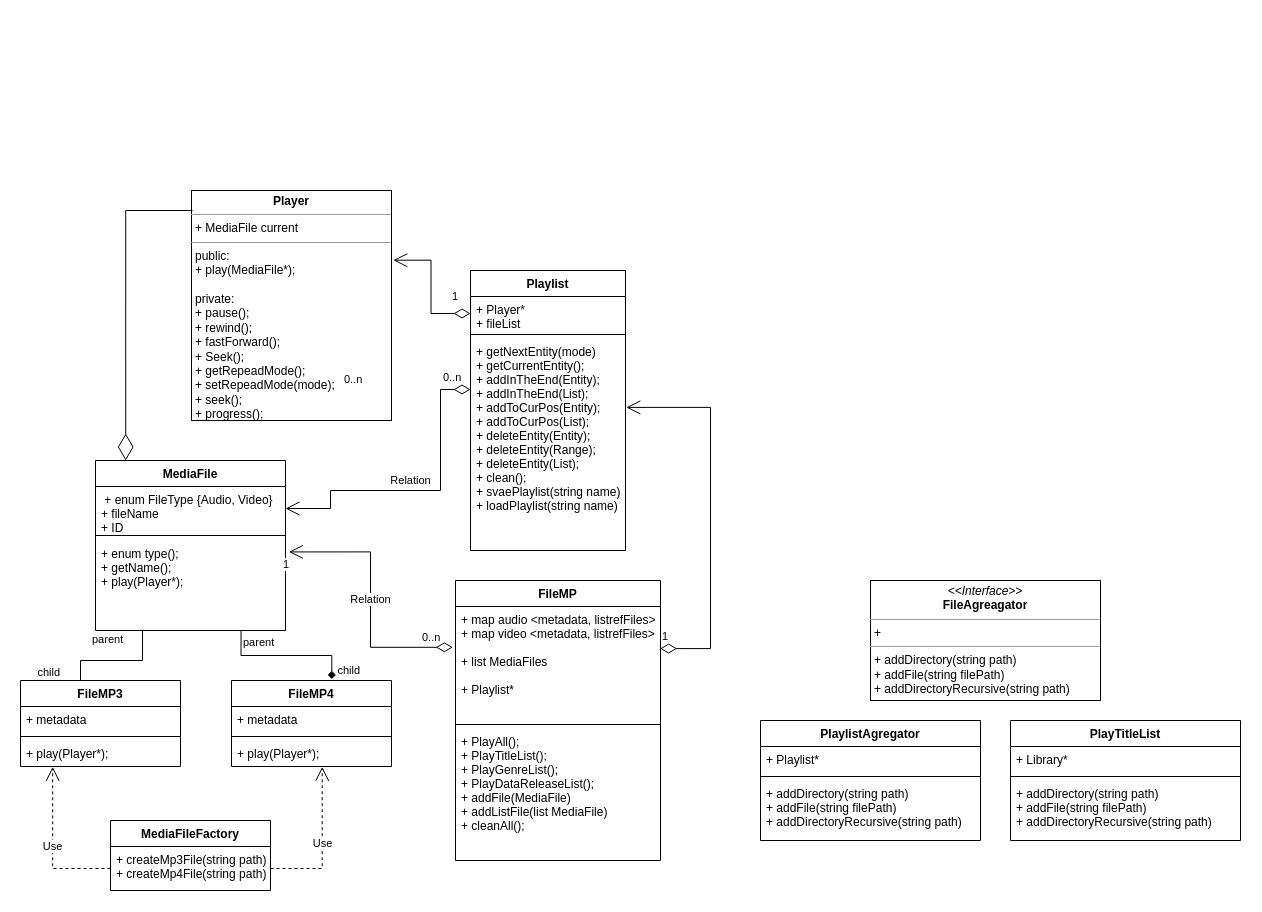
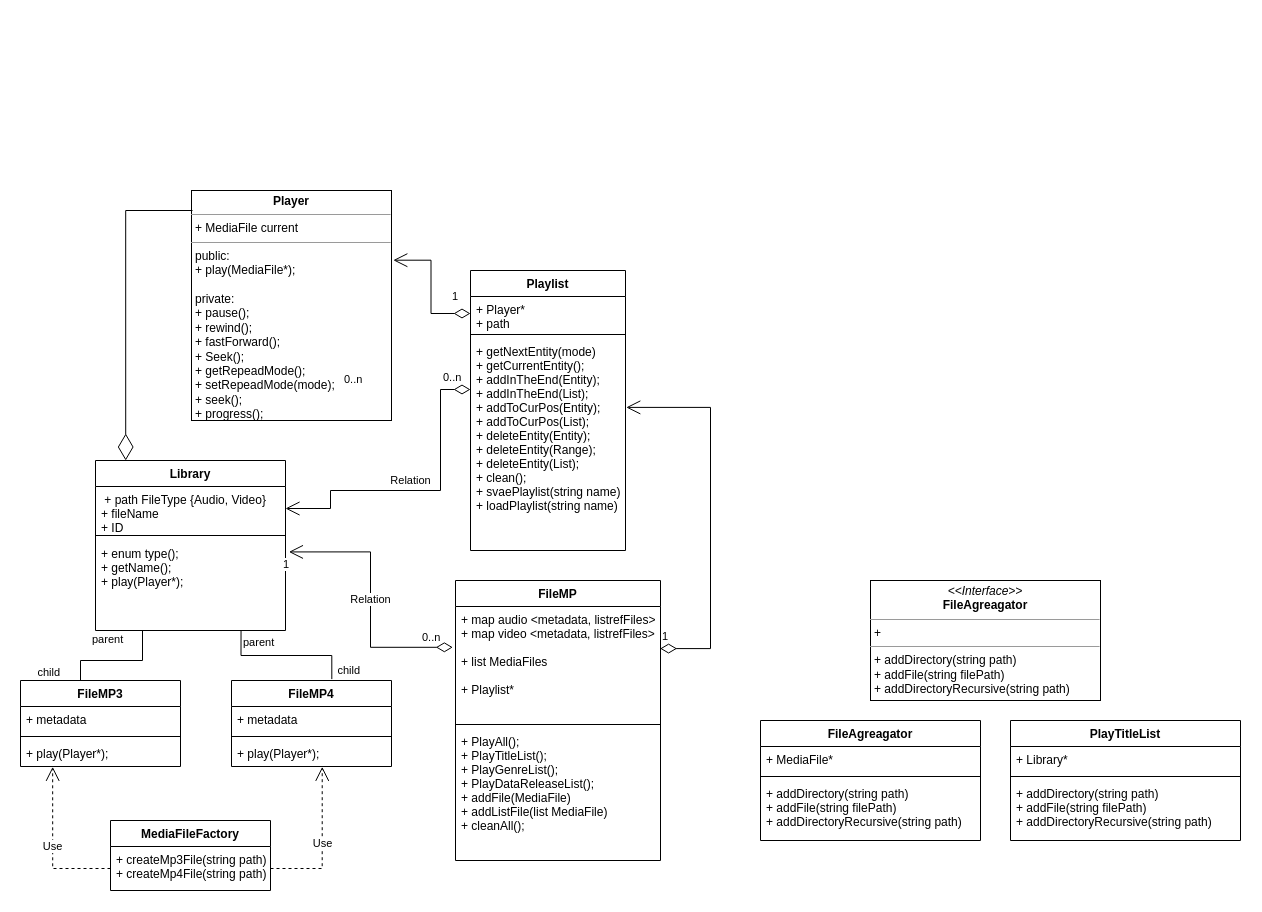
(503, 310) -> (503, 310)
(190, 474) -> (190, 474)
(189, 500) -> (189, 500)
(332, 670) -> (332, 674)
(870, 734) -> (870, 734)
(797, 760) -> (800, 760)
